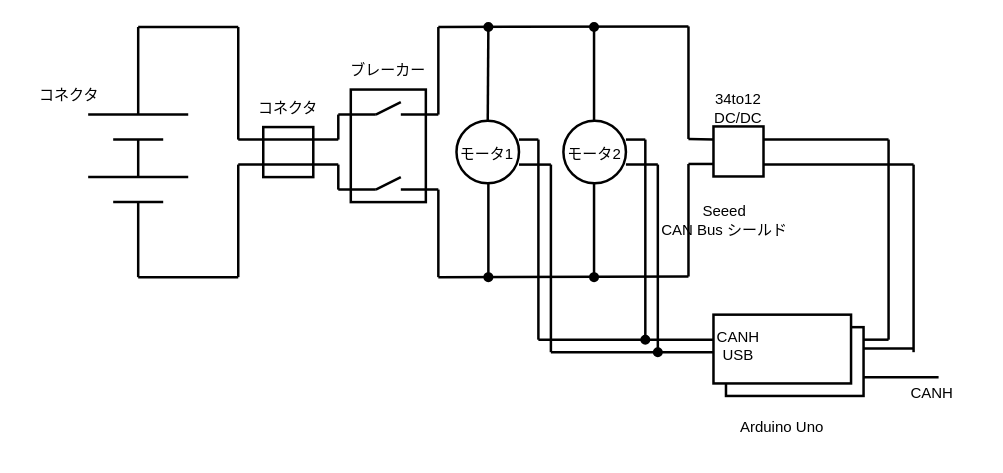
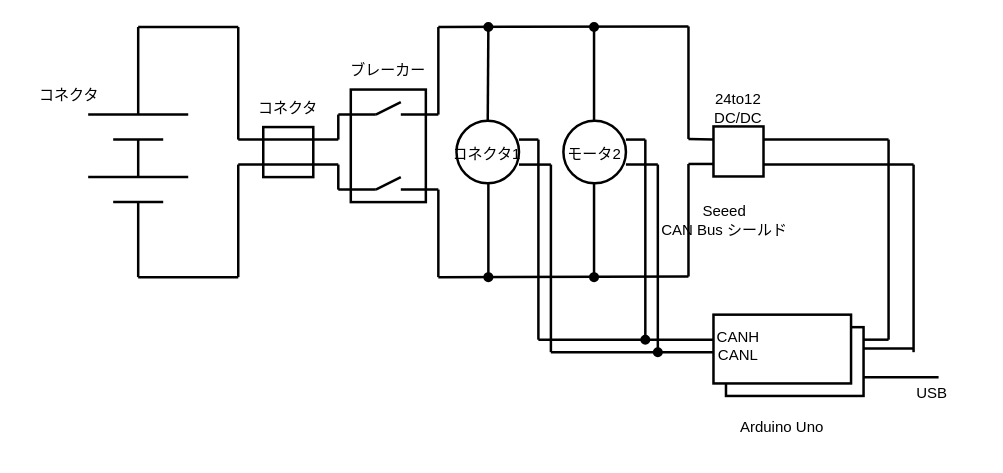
(738, 108) -> (738, 108)
(487, 154) -> (487, 154)
(738, 346) -> (738, 346)
(932, 393) -> (932, 393)
